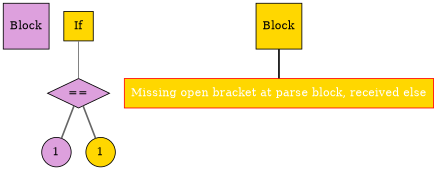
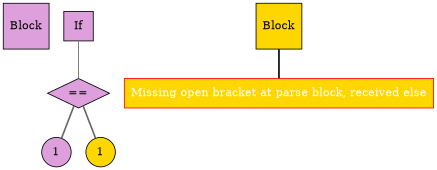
(79, 26) -> (79, 26)
